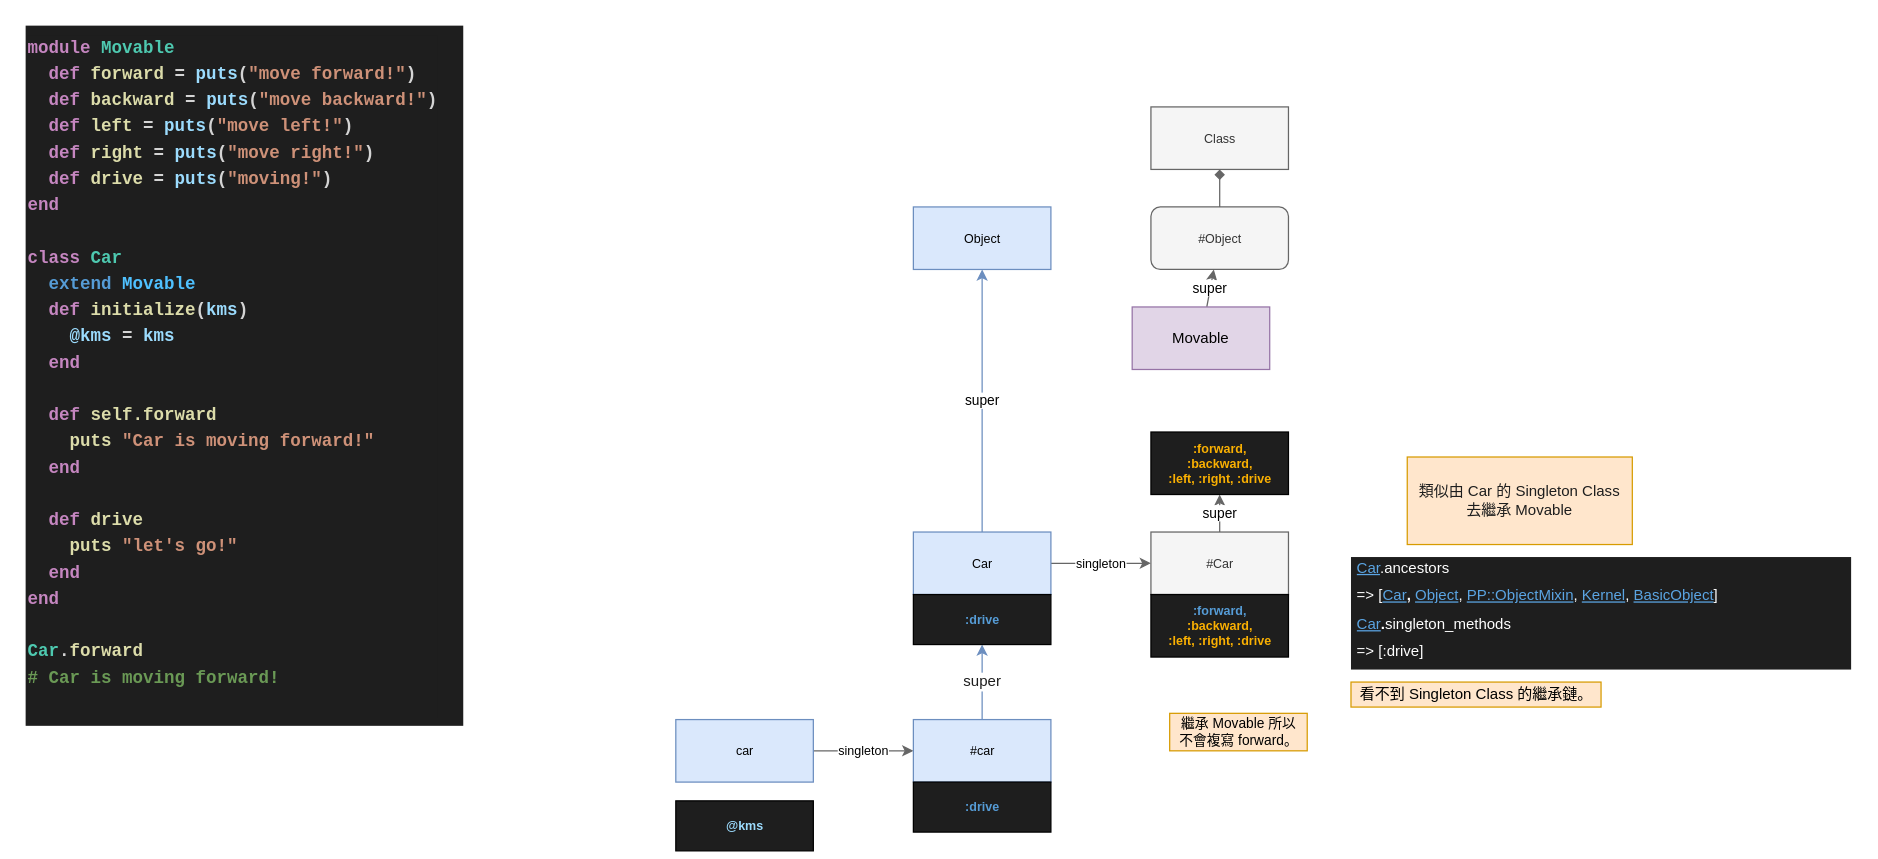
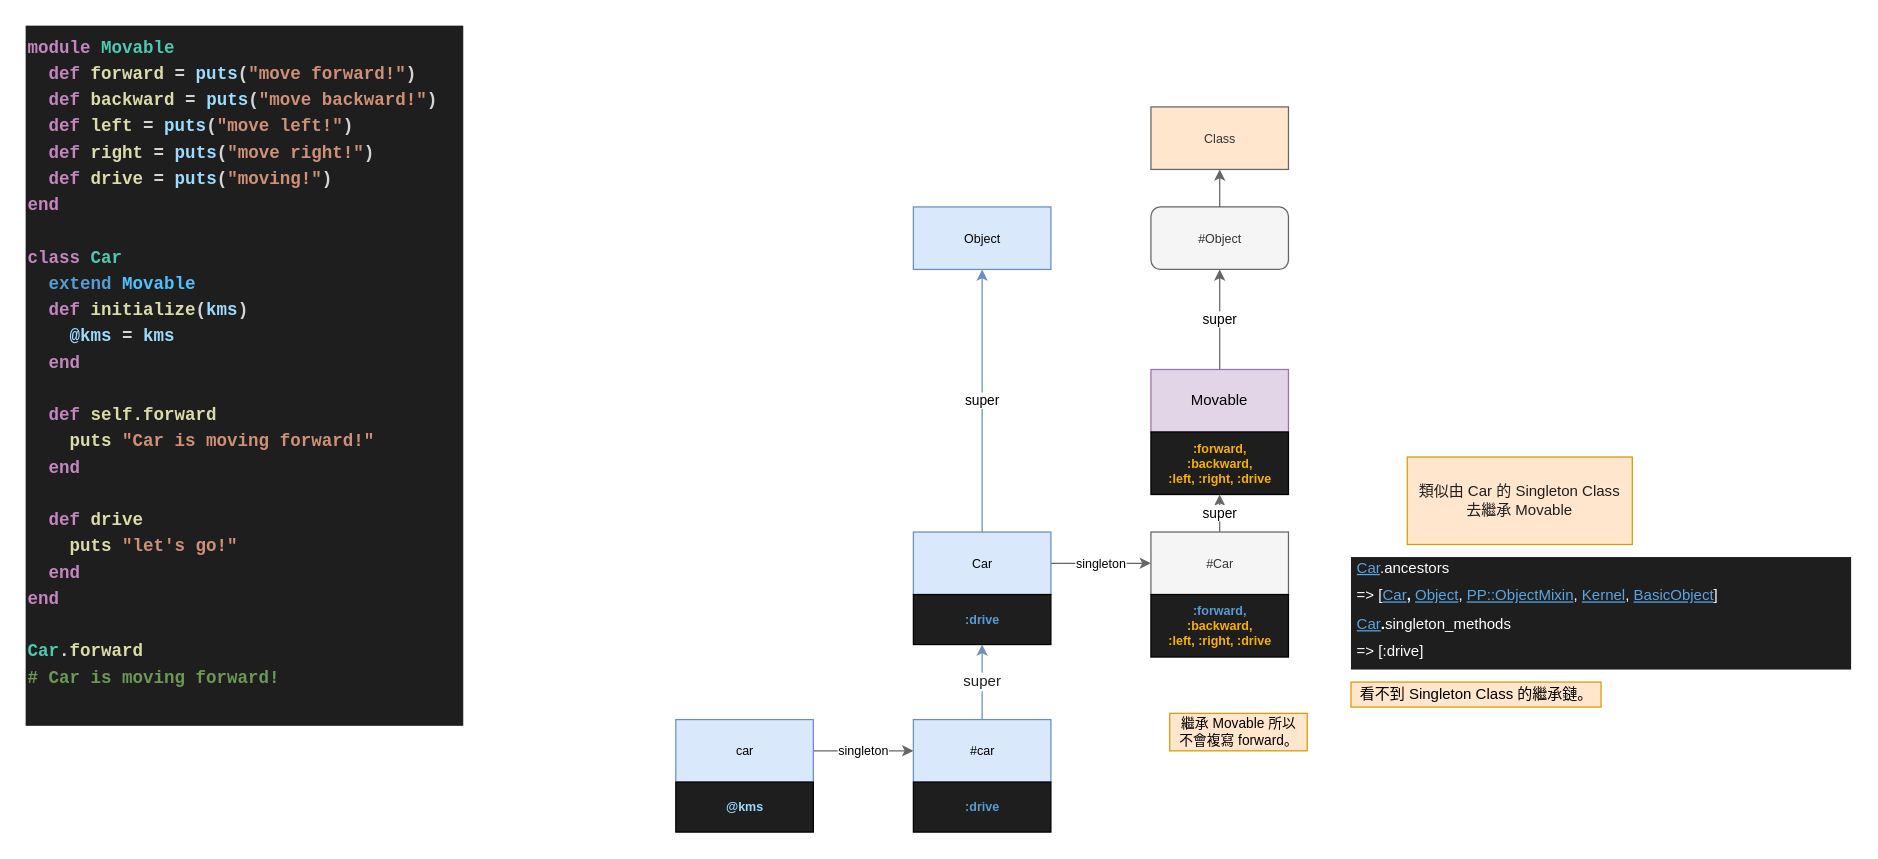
(1219, 138) -> (1219, 138)
(1219, 180) -> (1219, 179)
(1201, 338) -> (1219, 401)
(744, 826) -> (744, 807)
